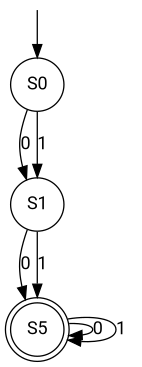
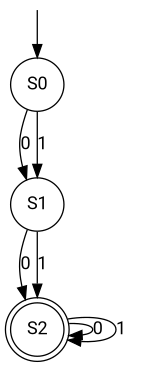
(37, 330) -> (37, 330)
